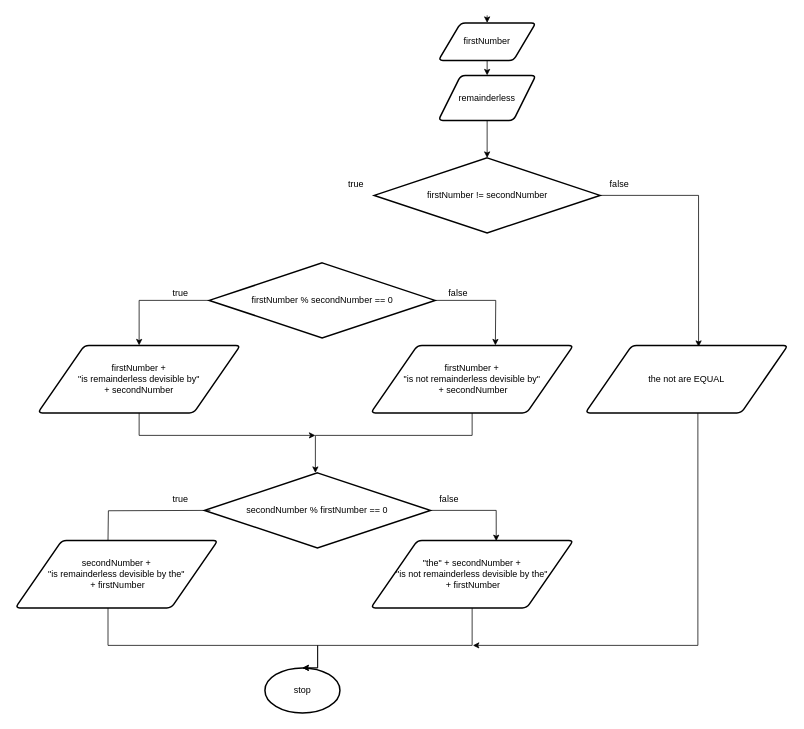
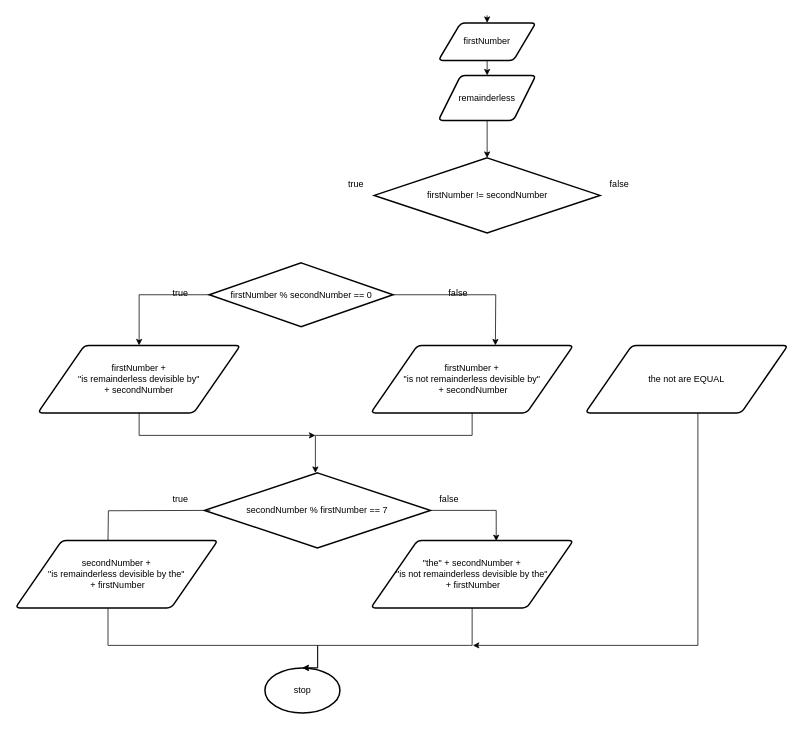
(699, 219) -> none
(322, 300) -> (301, 295)
(317, 510) -> (317, 510)
